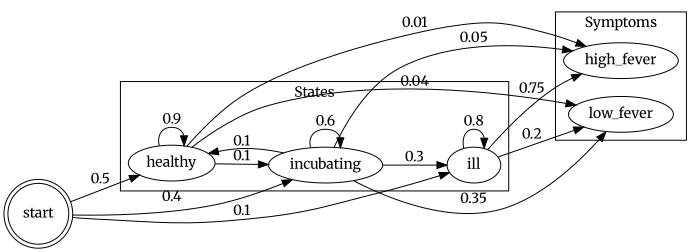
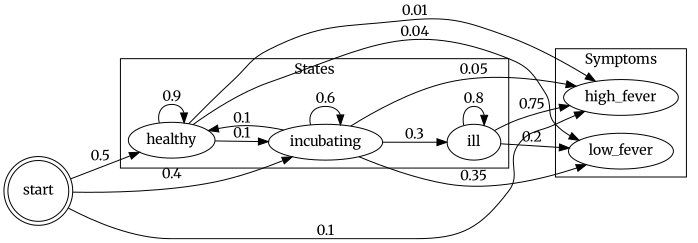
(259, 218) -> (351, 239)
